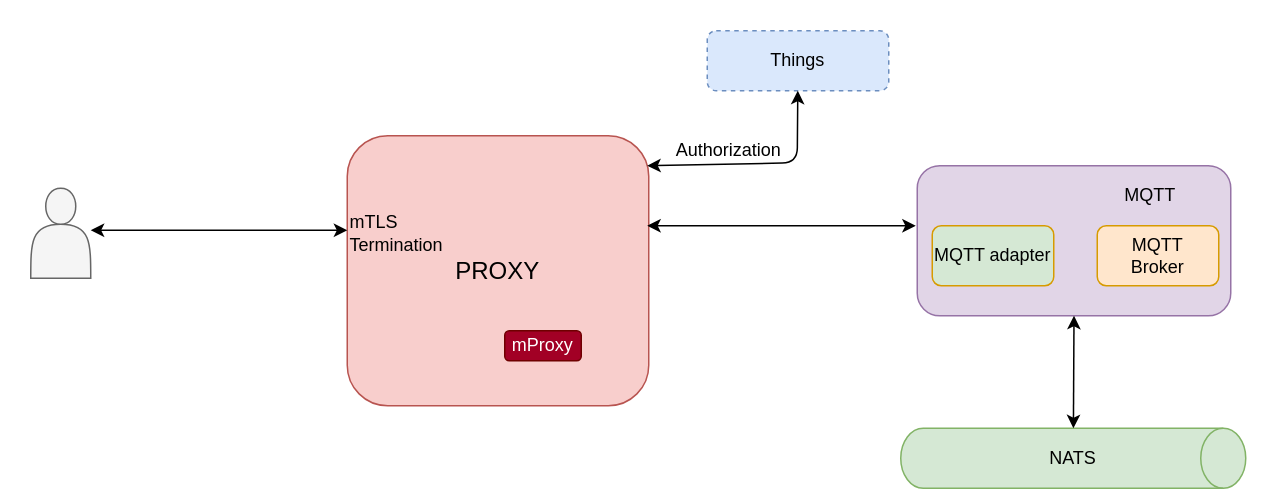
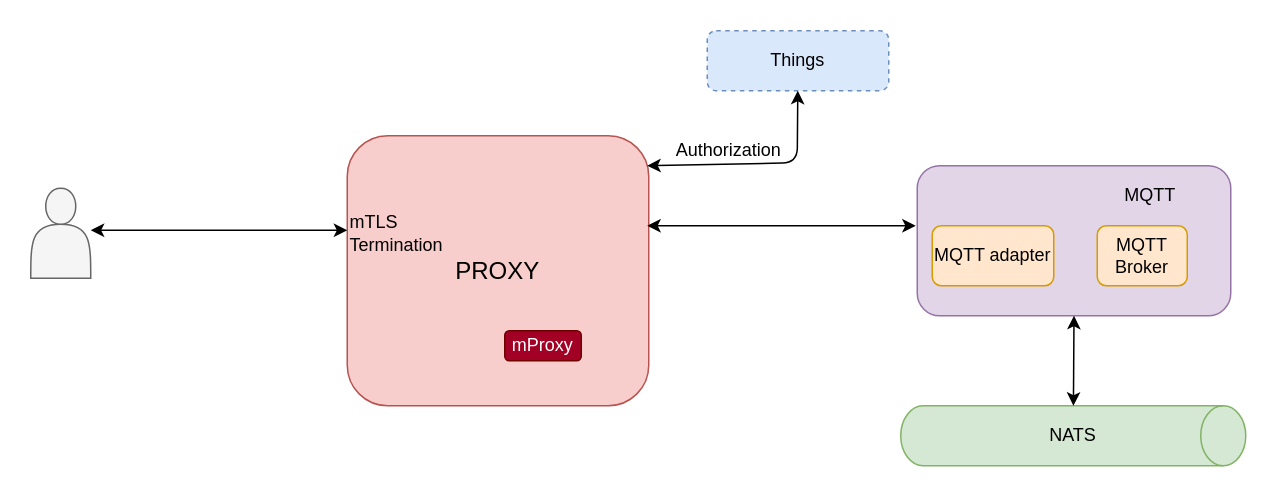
(993, 256) -> (993, 256)
(1158, 256) -> (1142, 256)
(1073, 458) -> (1073, 436)
